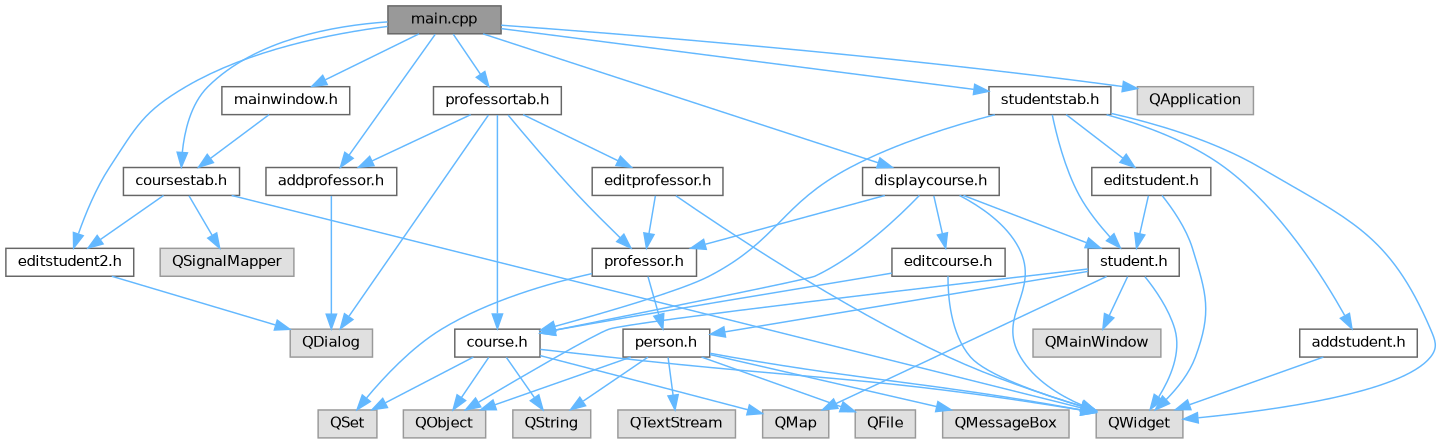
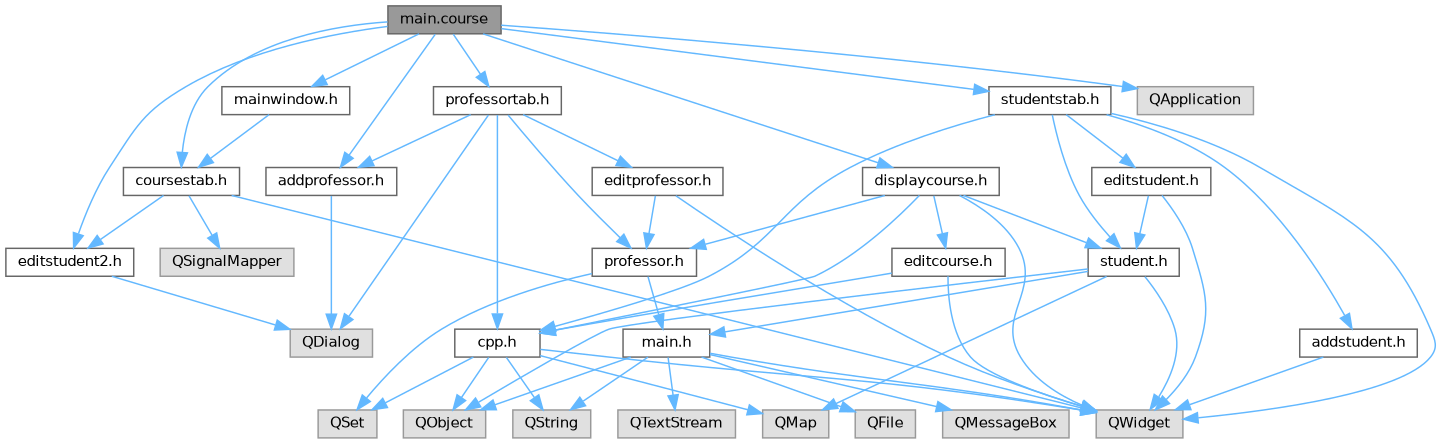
(445, 20) -> (445, 20)
(497, 343) -> (497, 343)
(666, 343) -> (666, 343)
(1097, 343) -> none
